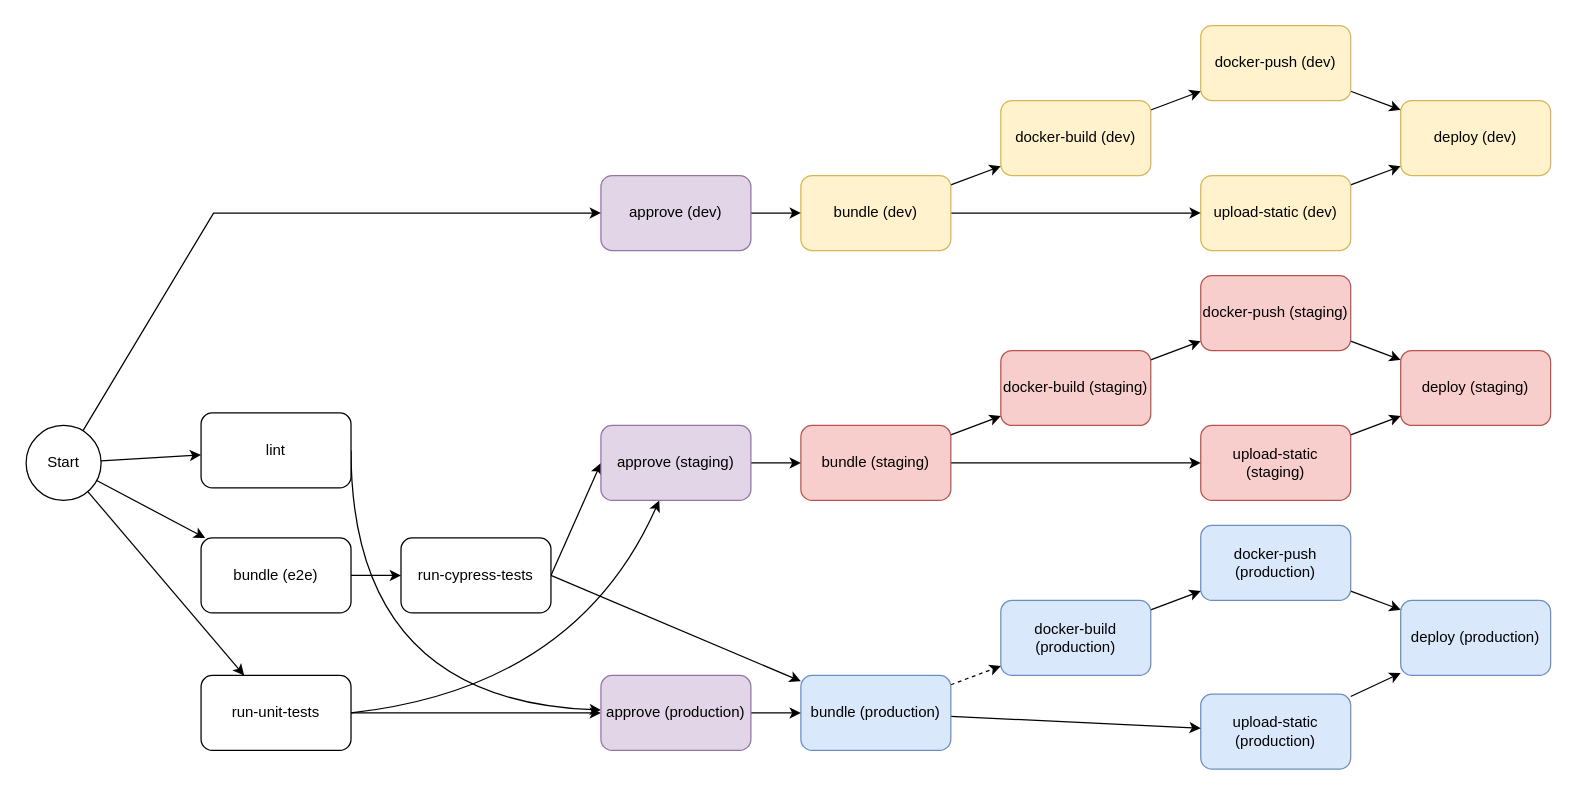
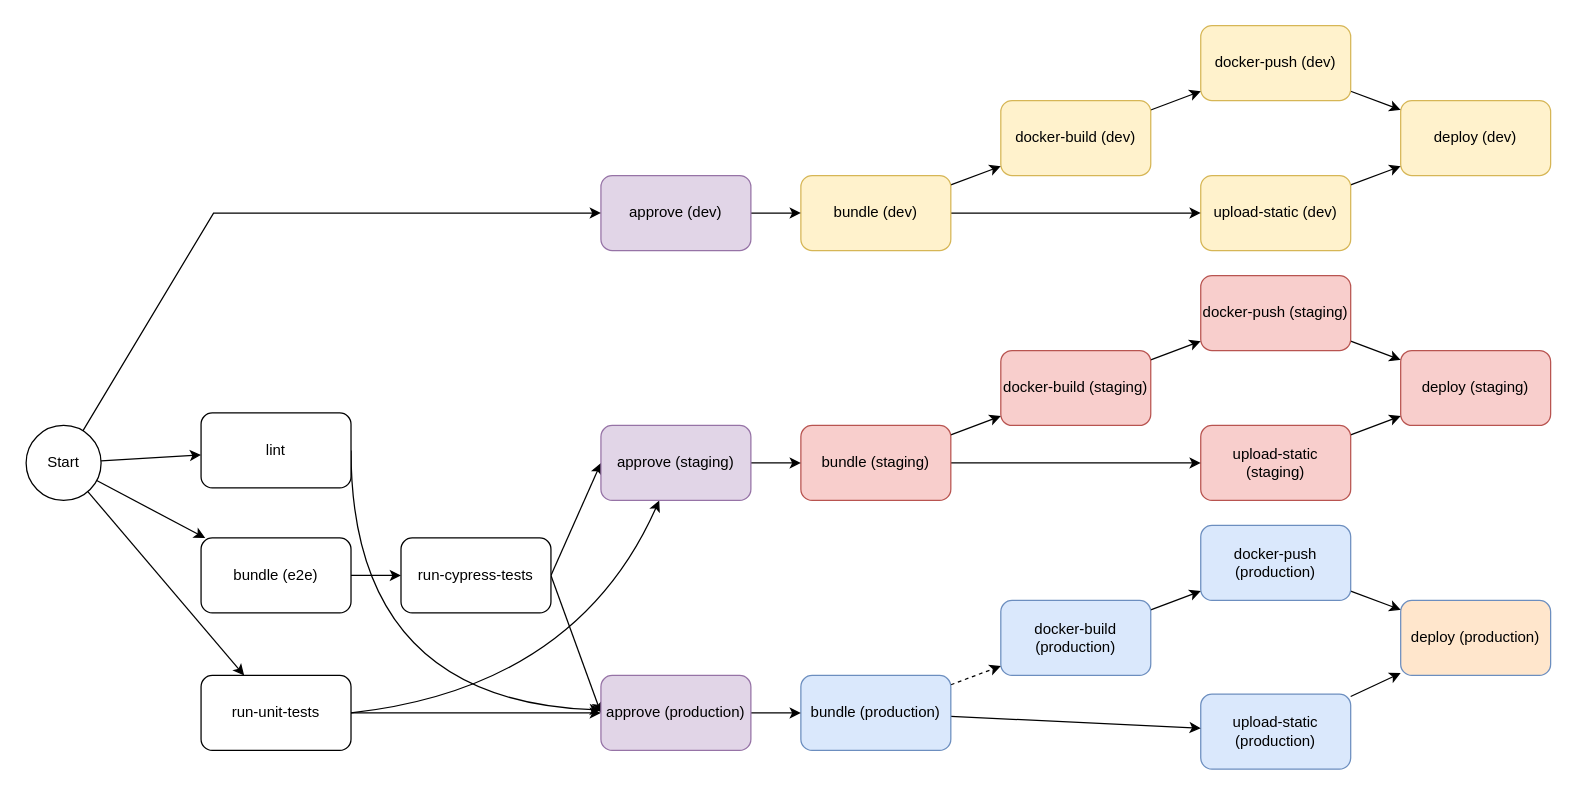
(672, 627) -> (574, 641)
(1476, 638) -> (1476, 638)
